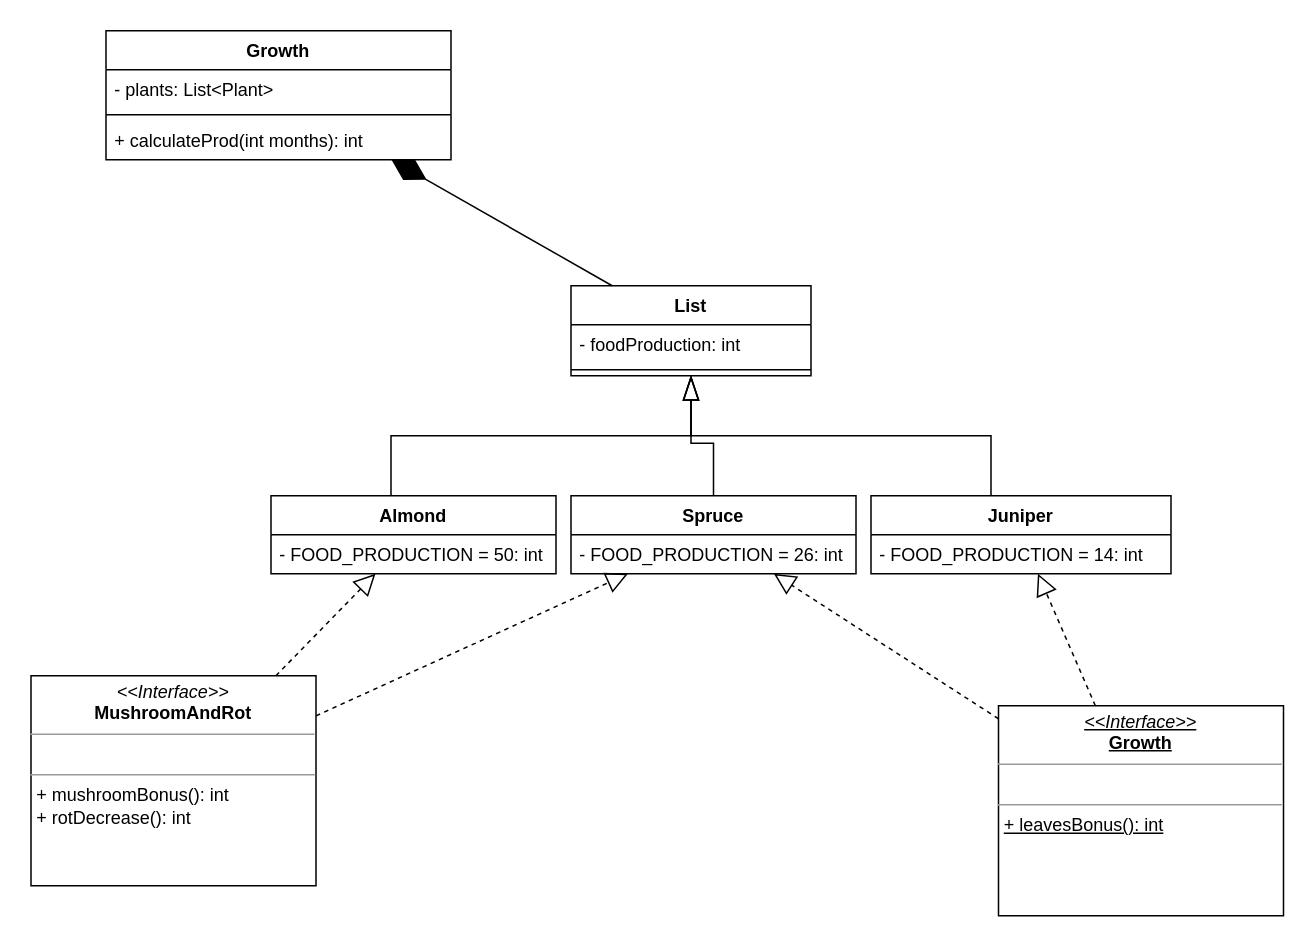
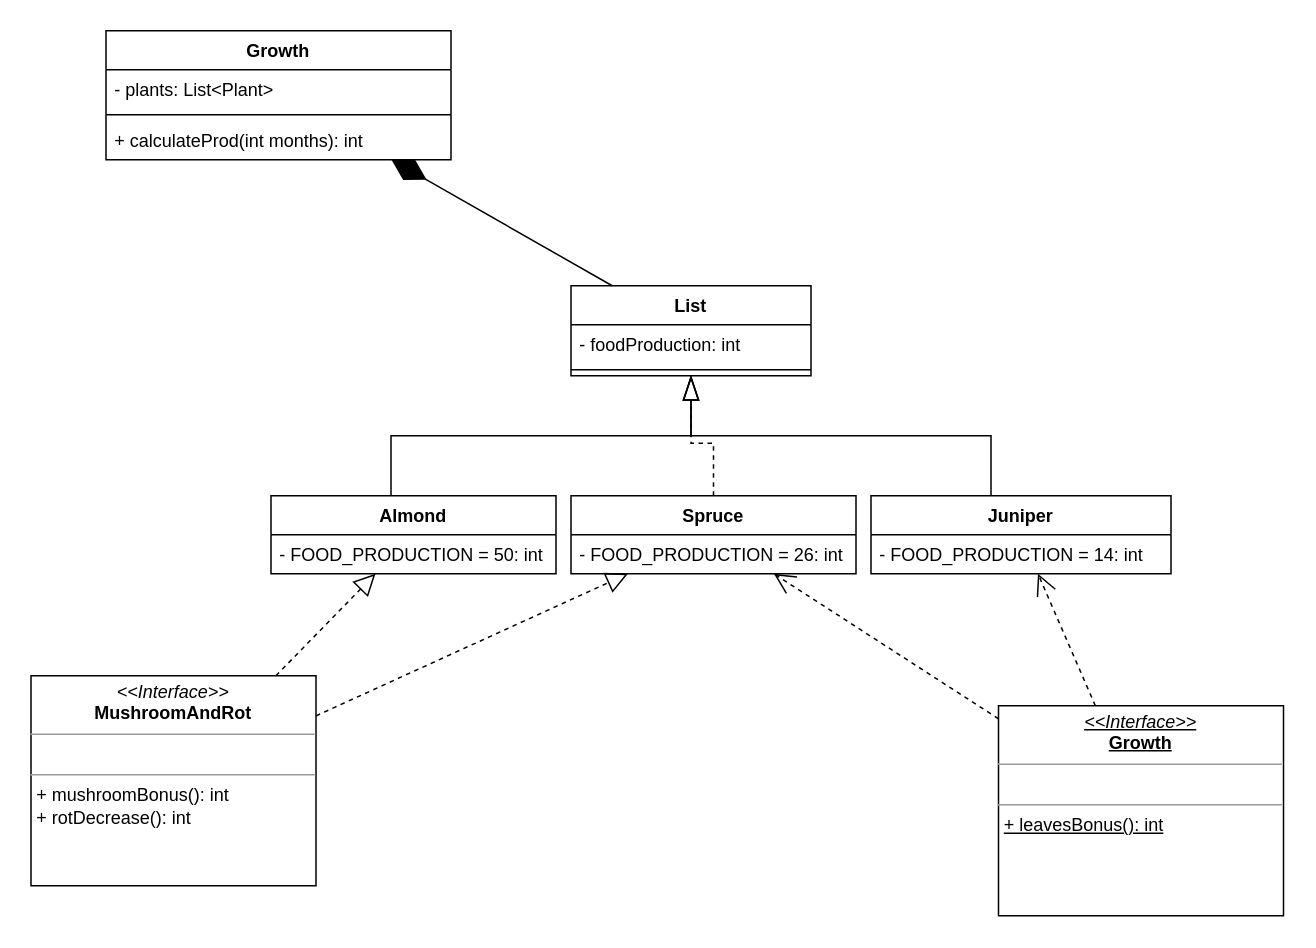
(713, 453) -> (713, 453)
(792, 586) -> (785, 581)
(1047, 594) -> (1043, 586)
